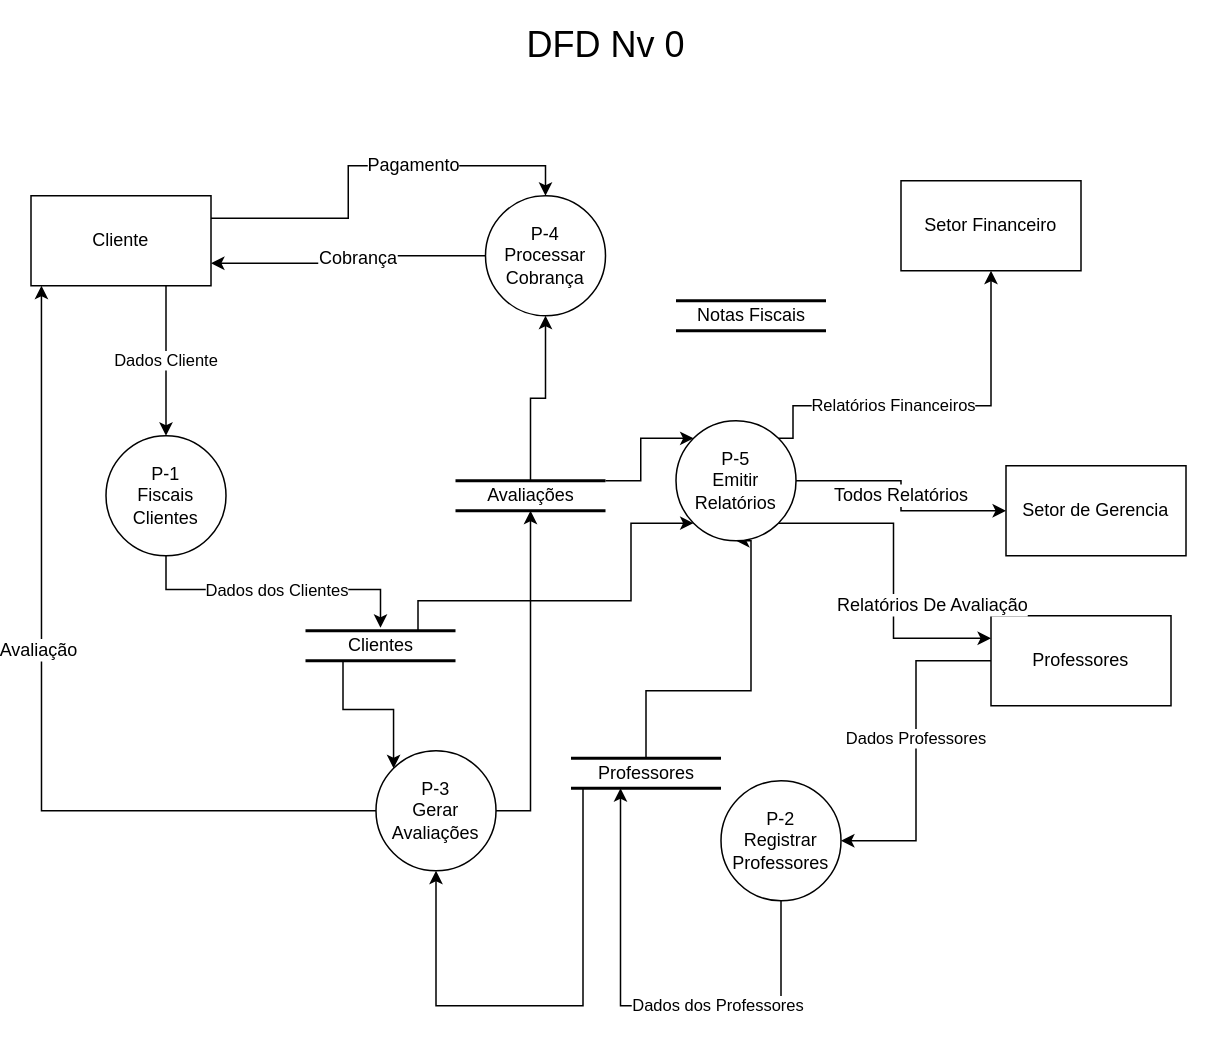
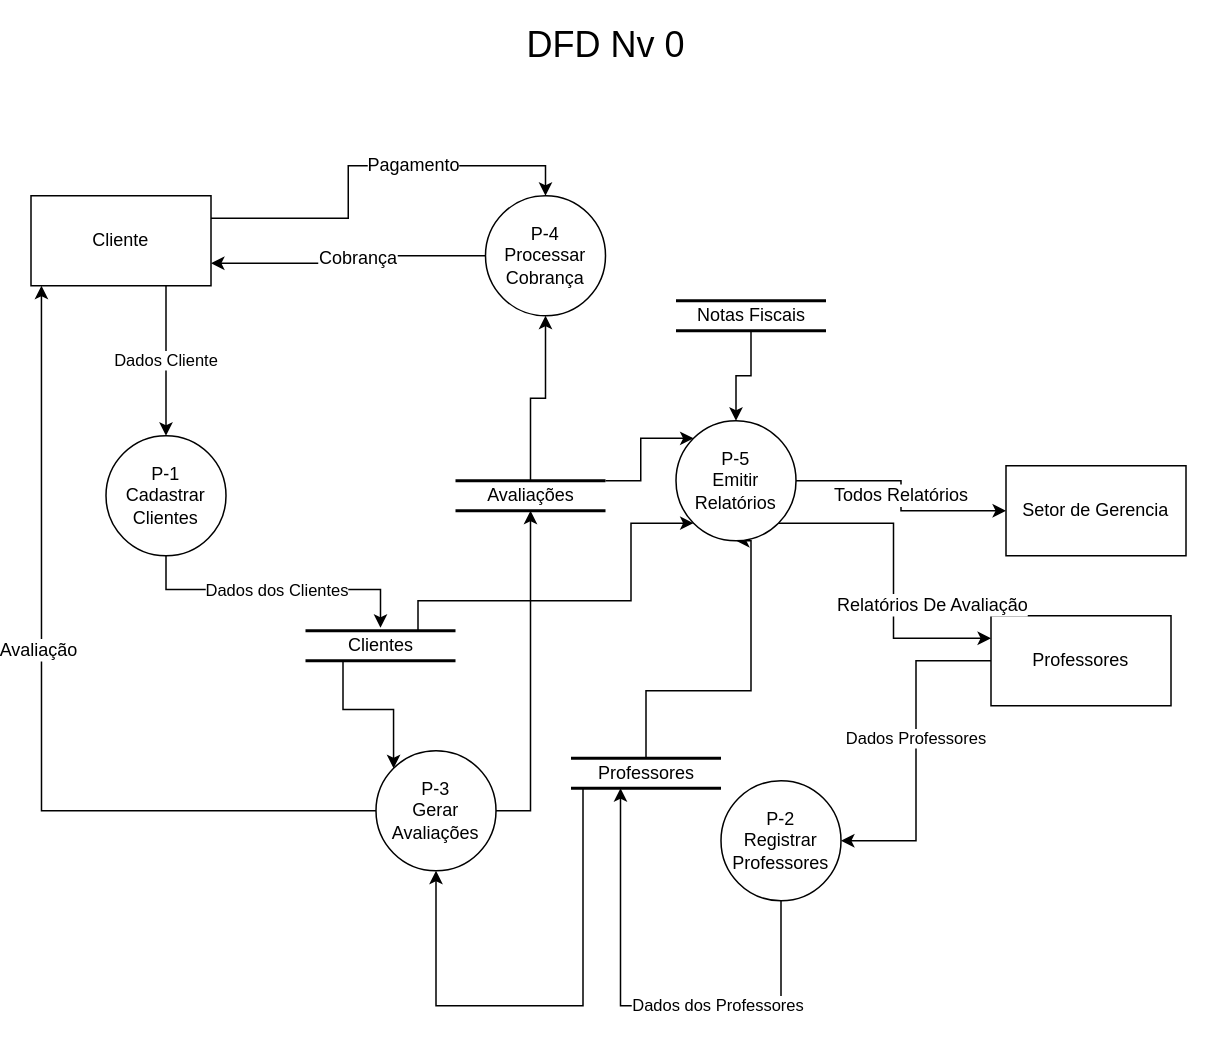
(991, 226) -> none
none -> (748, 376)
(931, 406) -> none
(166, 496) -> (166, 496)
